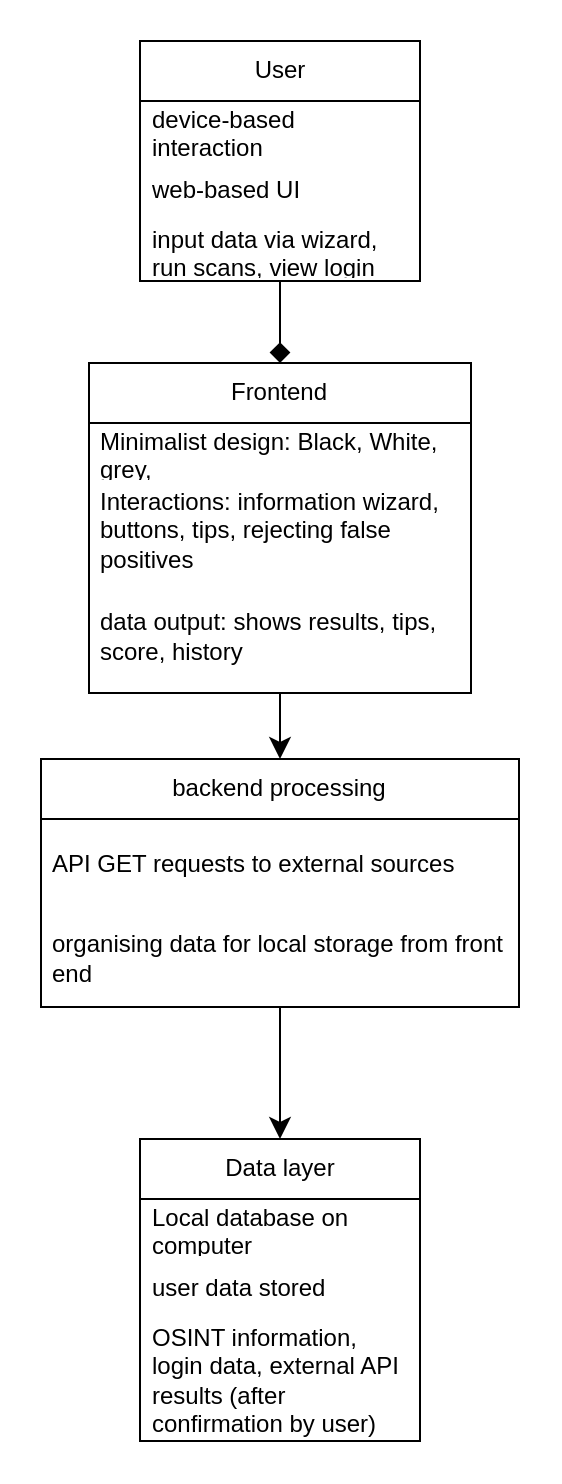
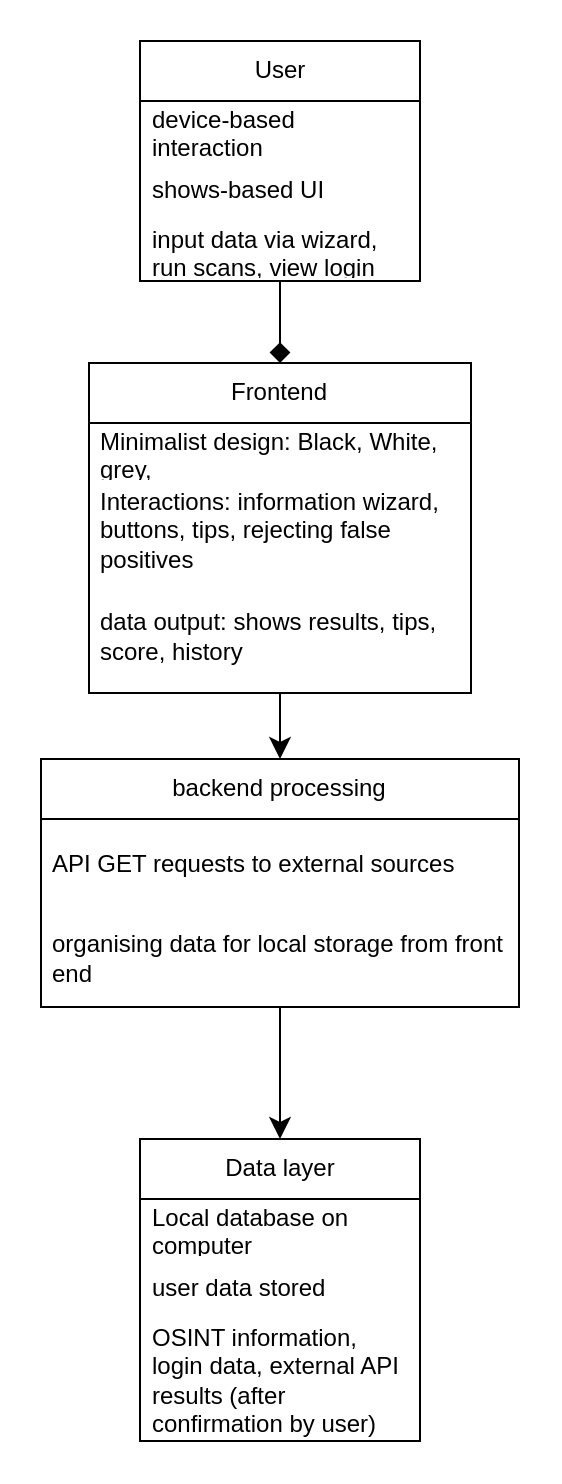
(231, 191) -> (244, 191)
